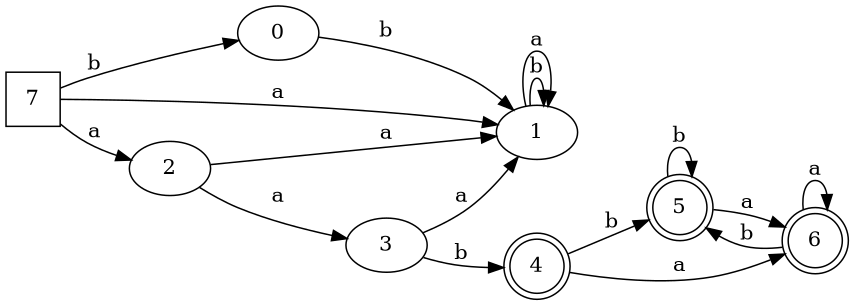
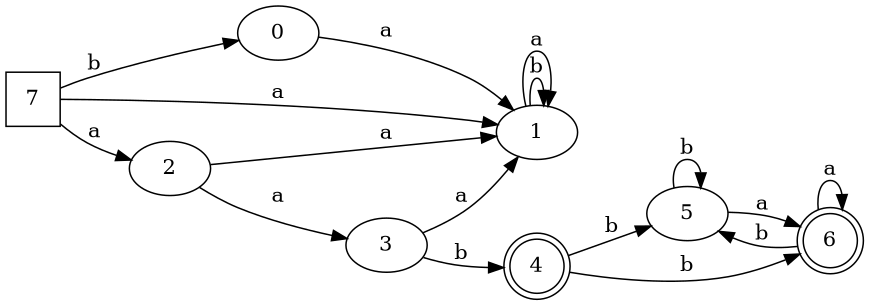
(387, 31) -> (387, 31)
(680, 208) -> (687, 214)
(680, 265) -> (687, 265)
